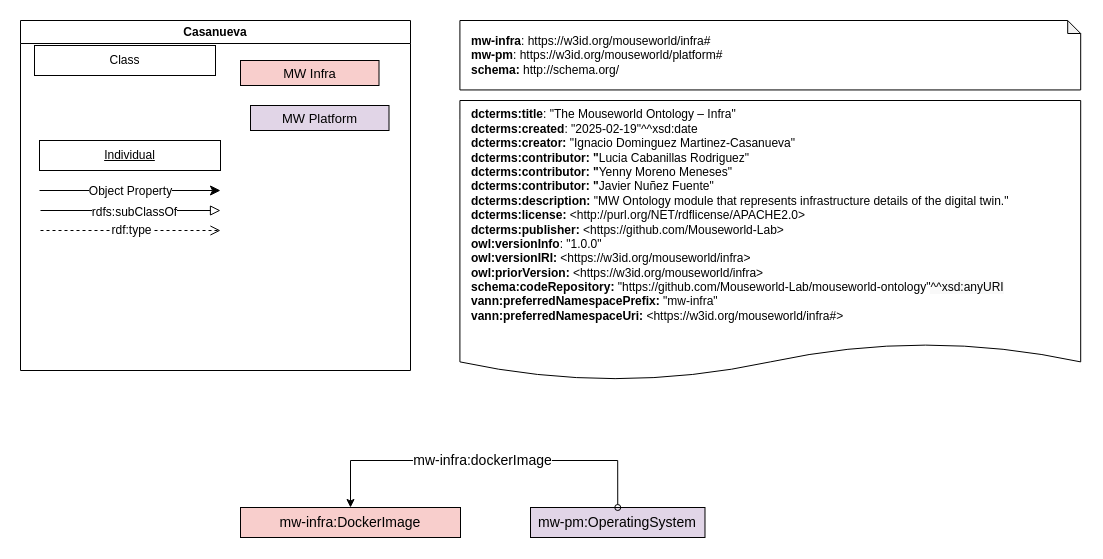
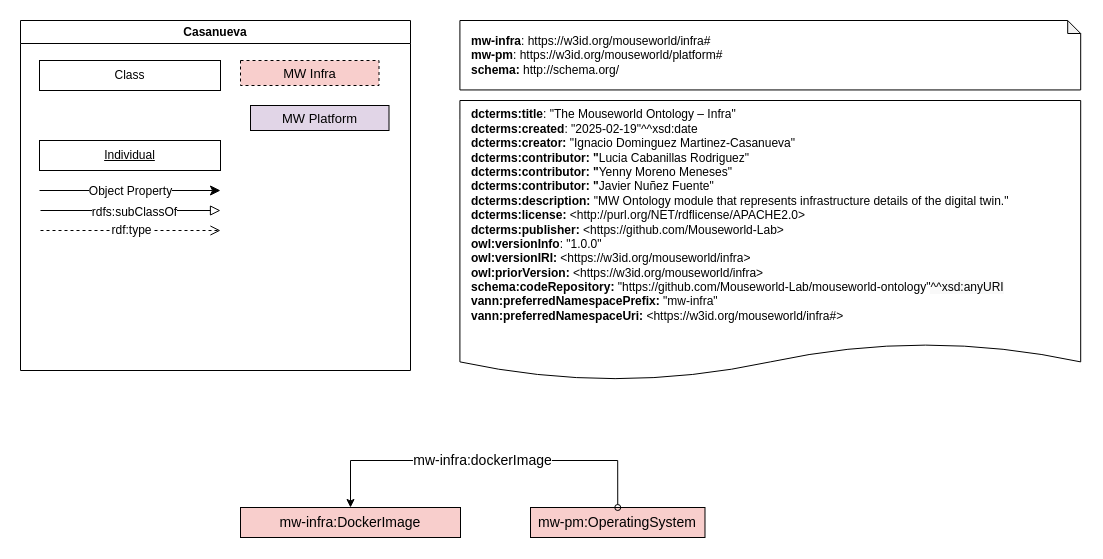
(125, 61) -> (130, 76)
(310, 73) -> (310, 73)
(618, 523) -> (618, 523)
